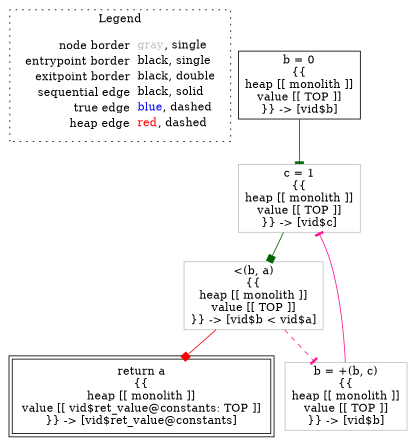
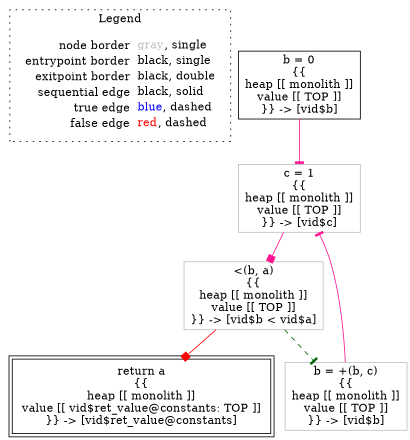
(102, 124) -> (102, 124)
(299, 139) -> (299, 139)
(278, 243) -> (278, 243)
(298, 344) -> (298, 344)
